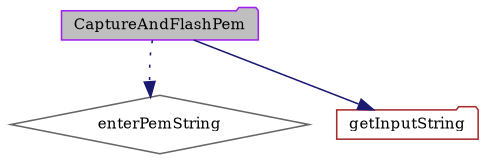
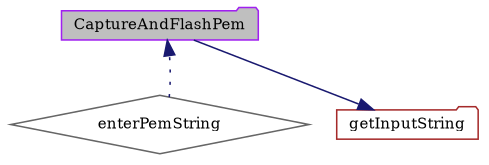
(150, 61) -> (170, 76)
